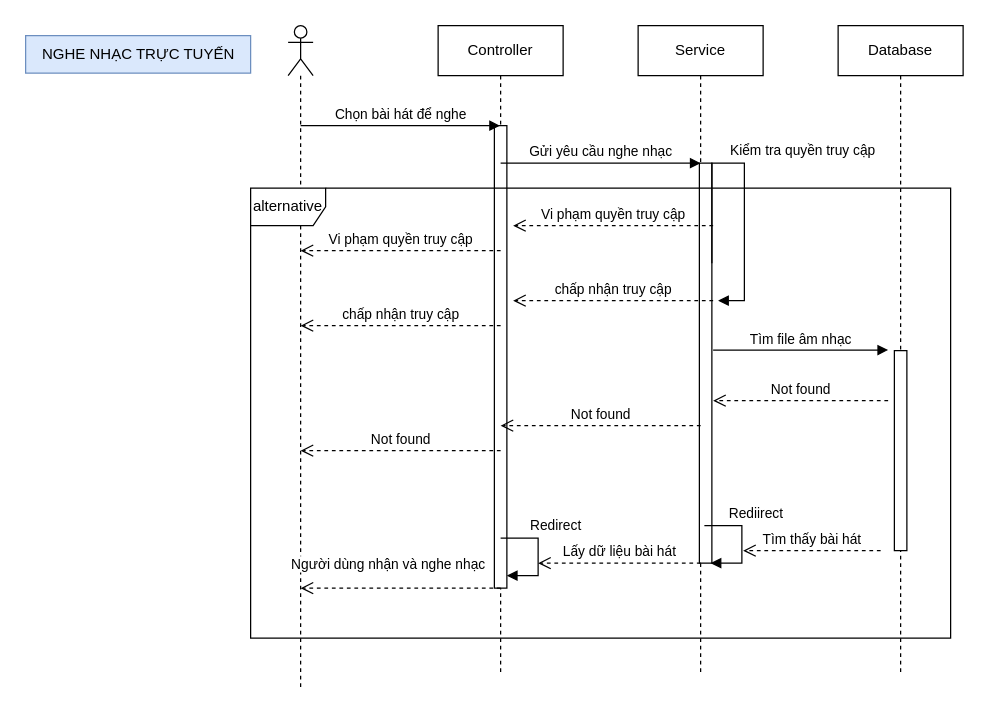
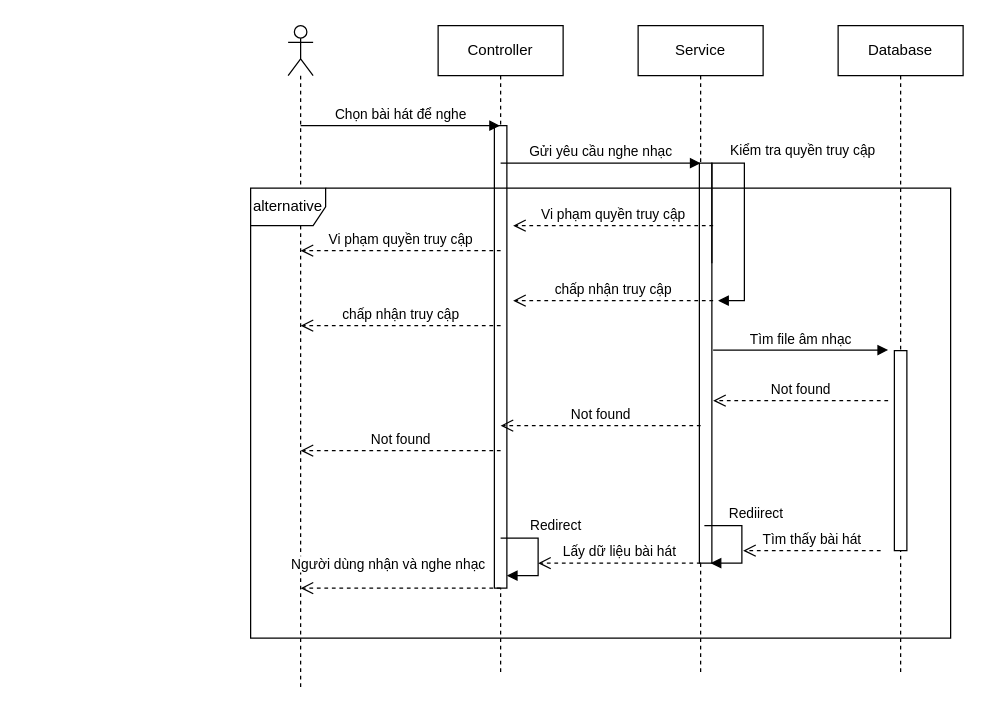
(138, 54) -> none
